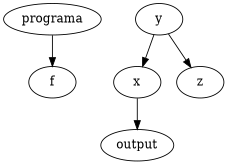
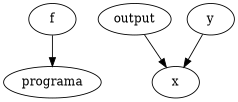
(52, 46) -> (52, 46)
(200, 82) -> none
(137, 109) -> (153, 47)
